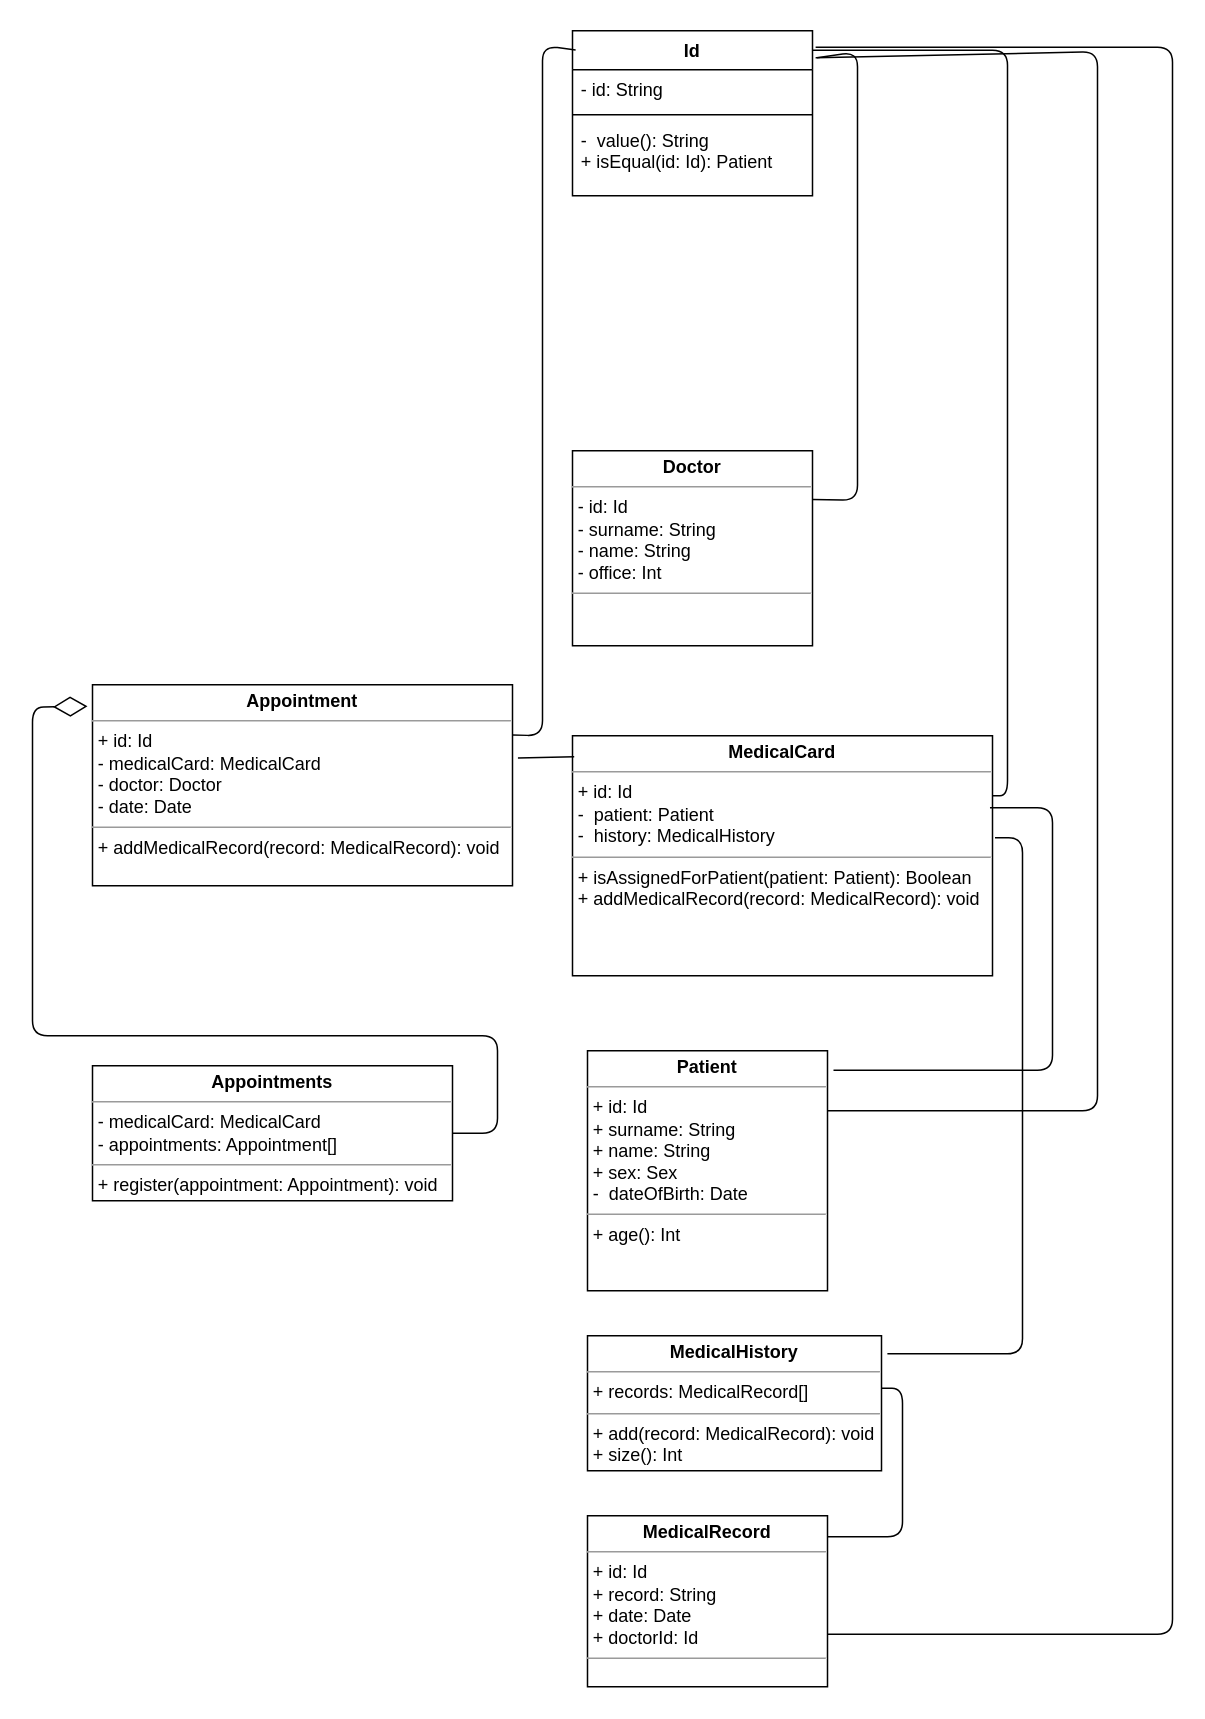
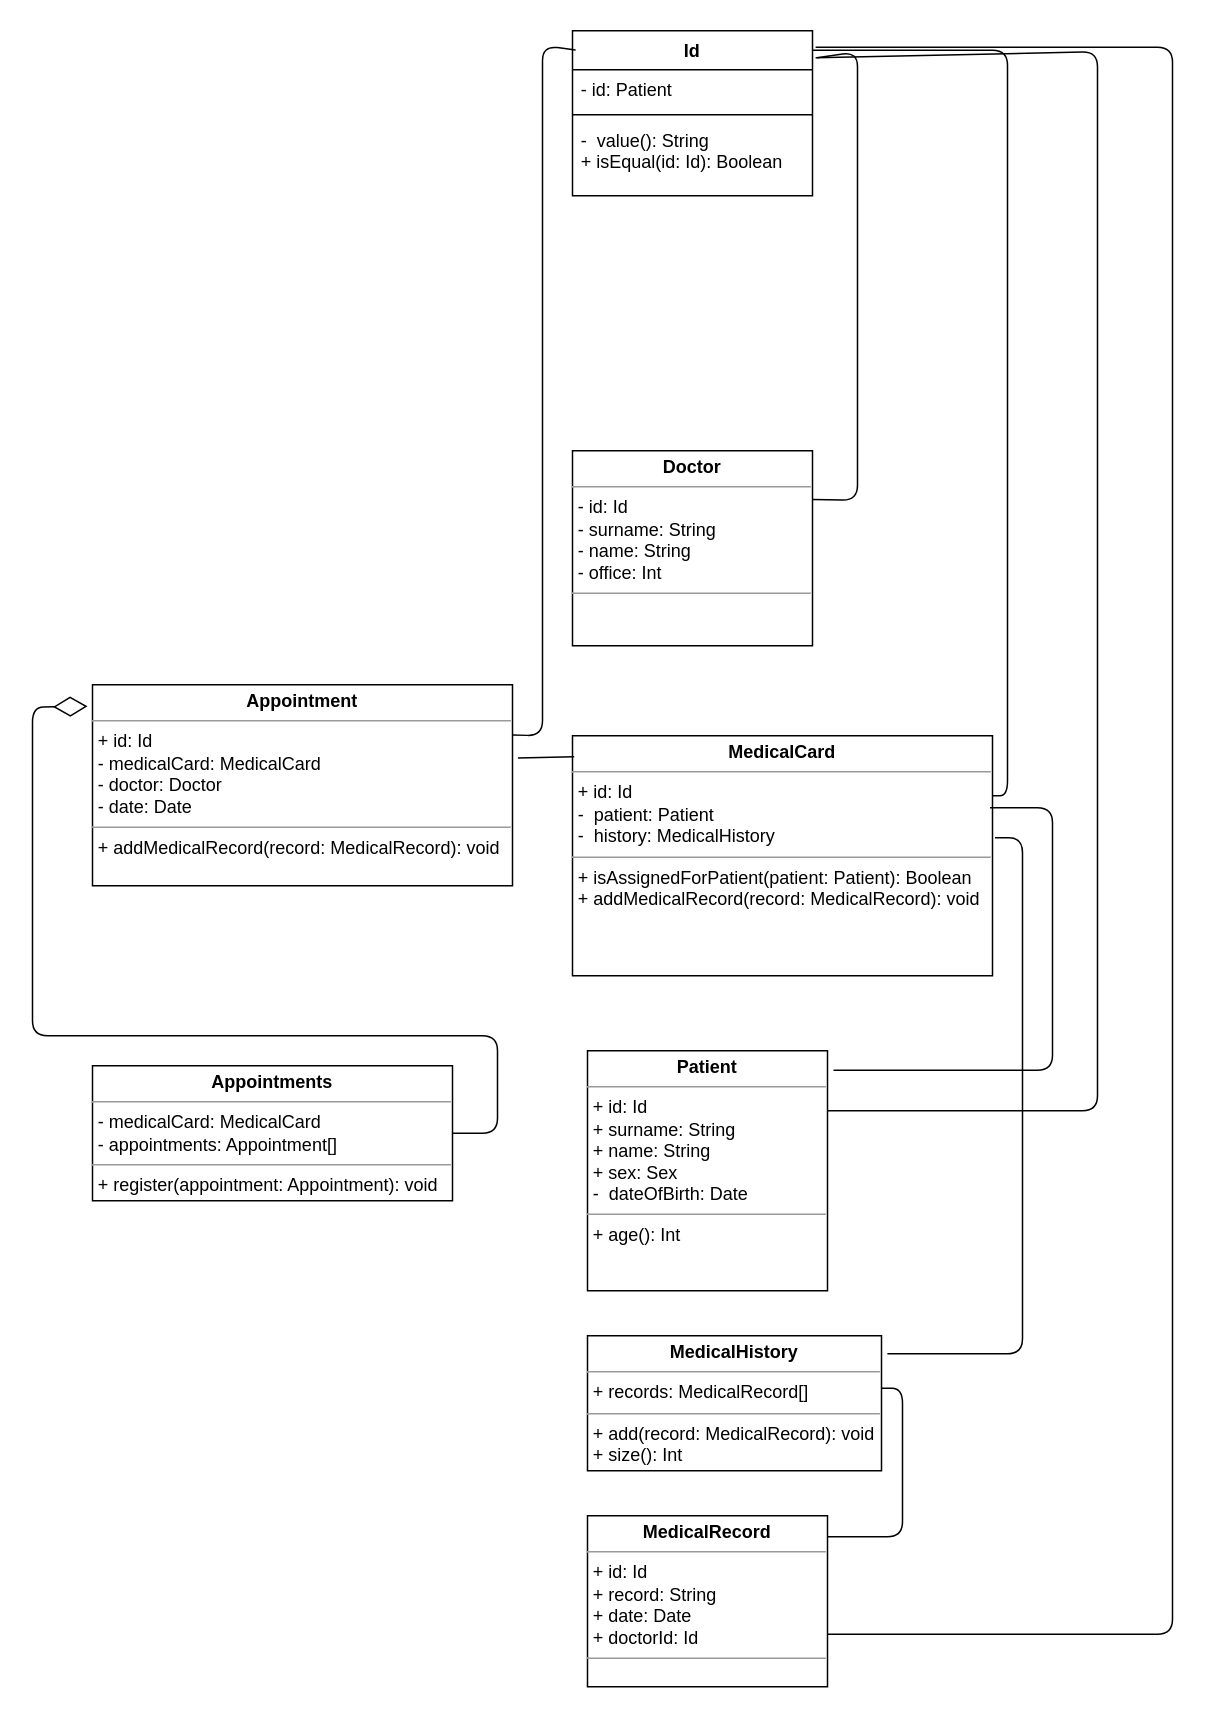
(629, 90) -> (634, 90)
(660, 141) -> (660, 141)
